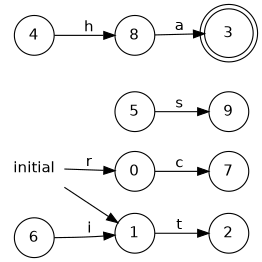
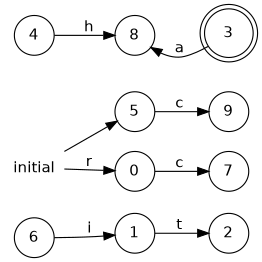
(174, 34) -> (185, 56)
(180, 103) -> (180, 103)
(86, 202) -> (86, 139)
